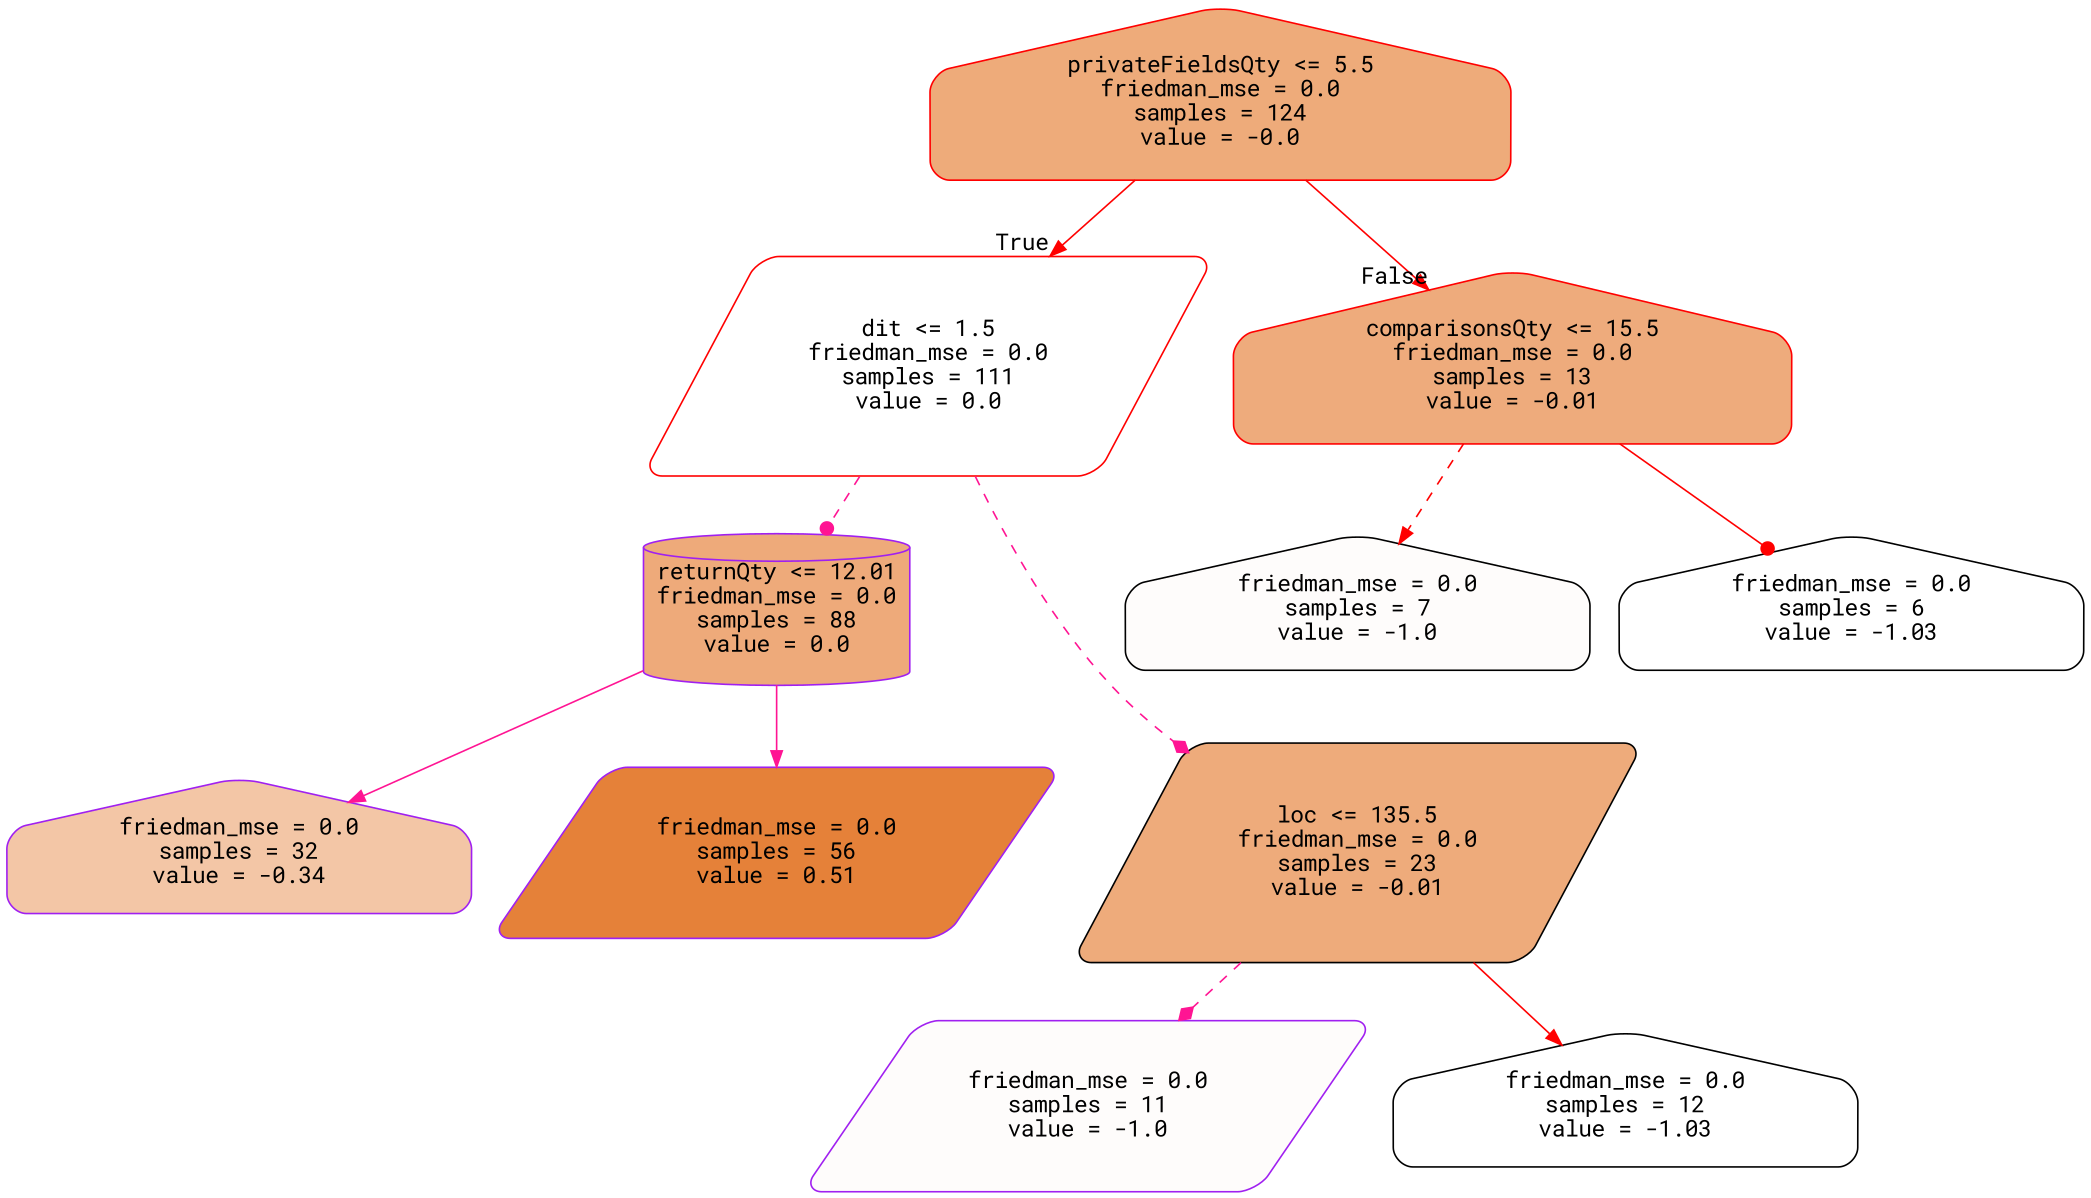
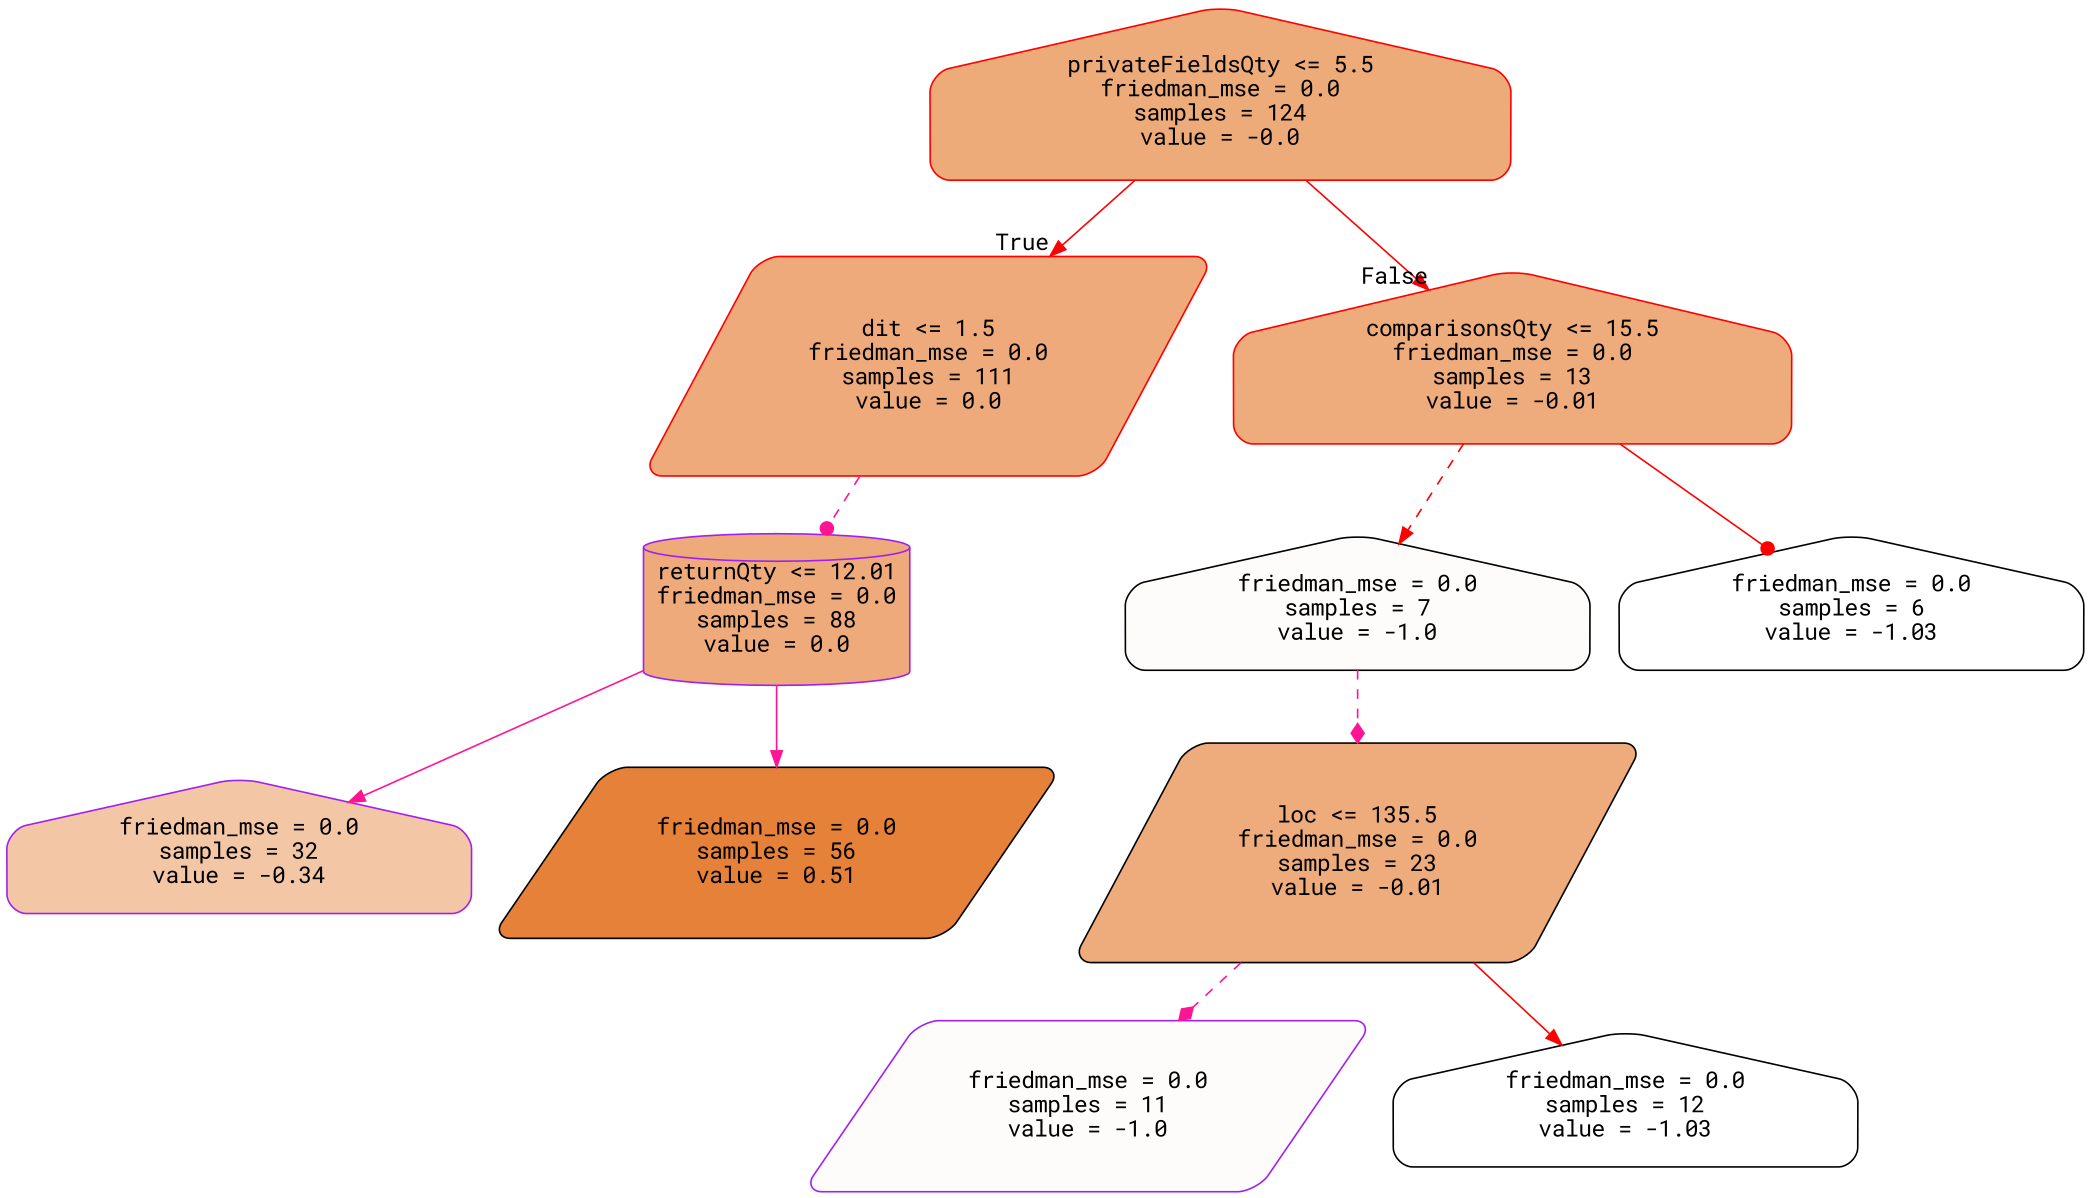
(928, 366) -> (928, 366)
(1059, 620) -> (1358, 697)
(777, 853) -> (777, 853)
